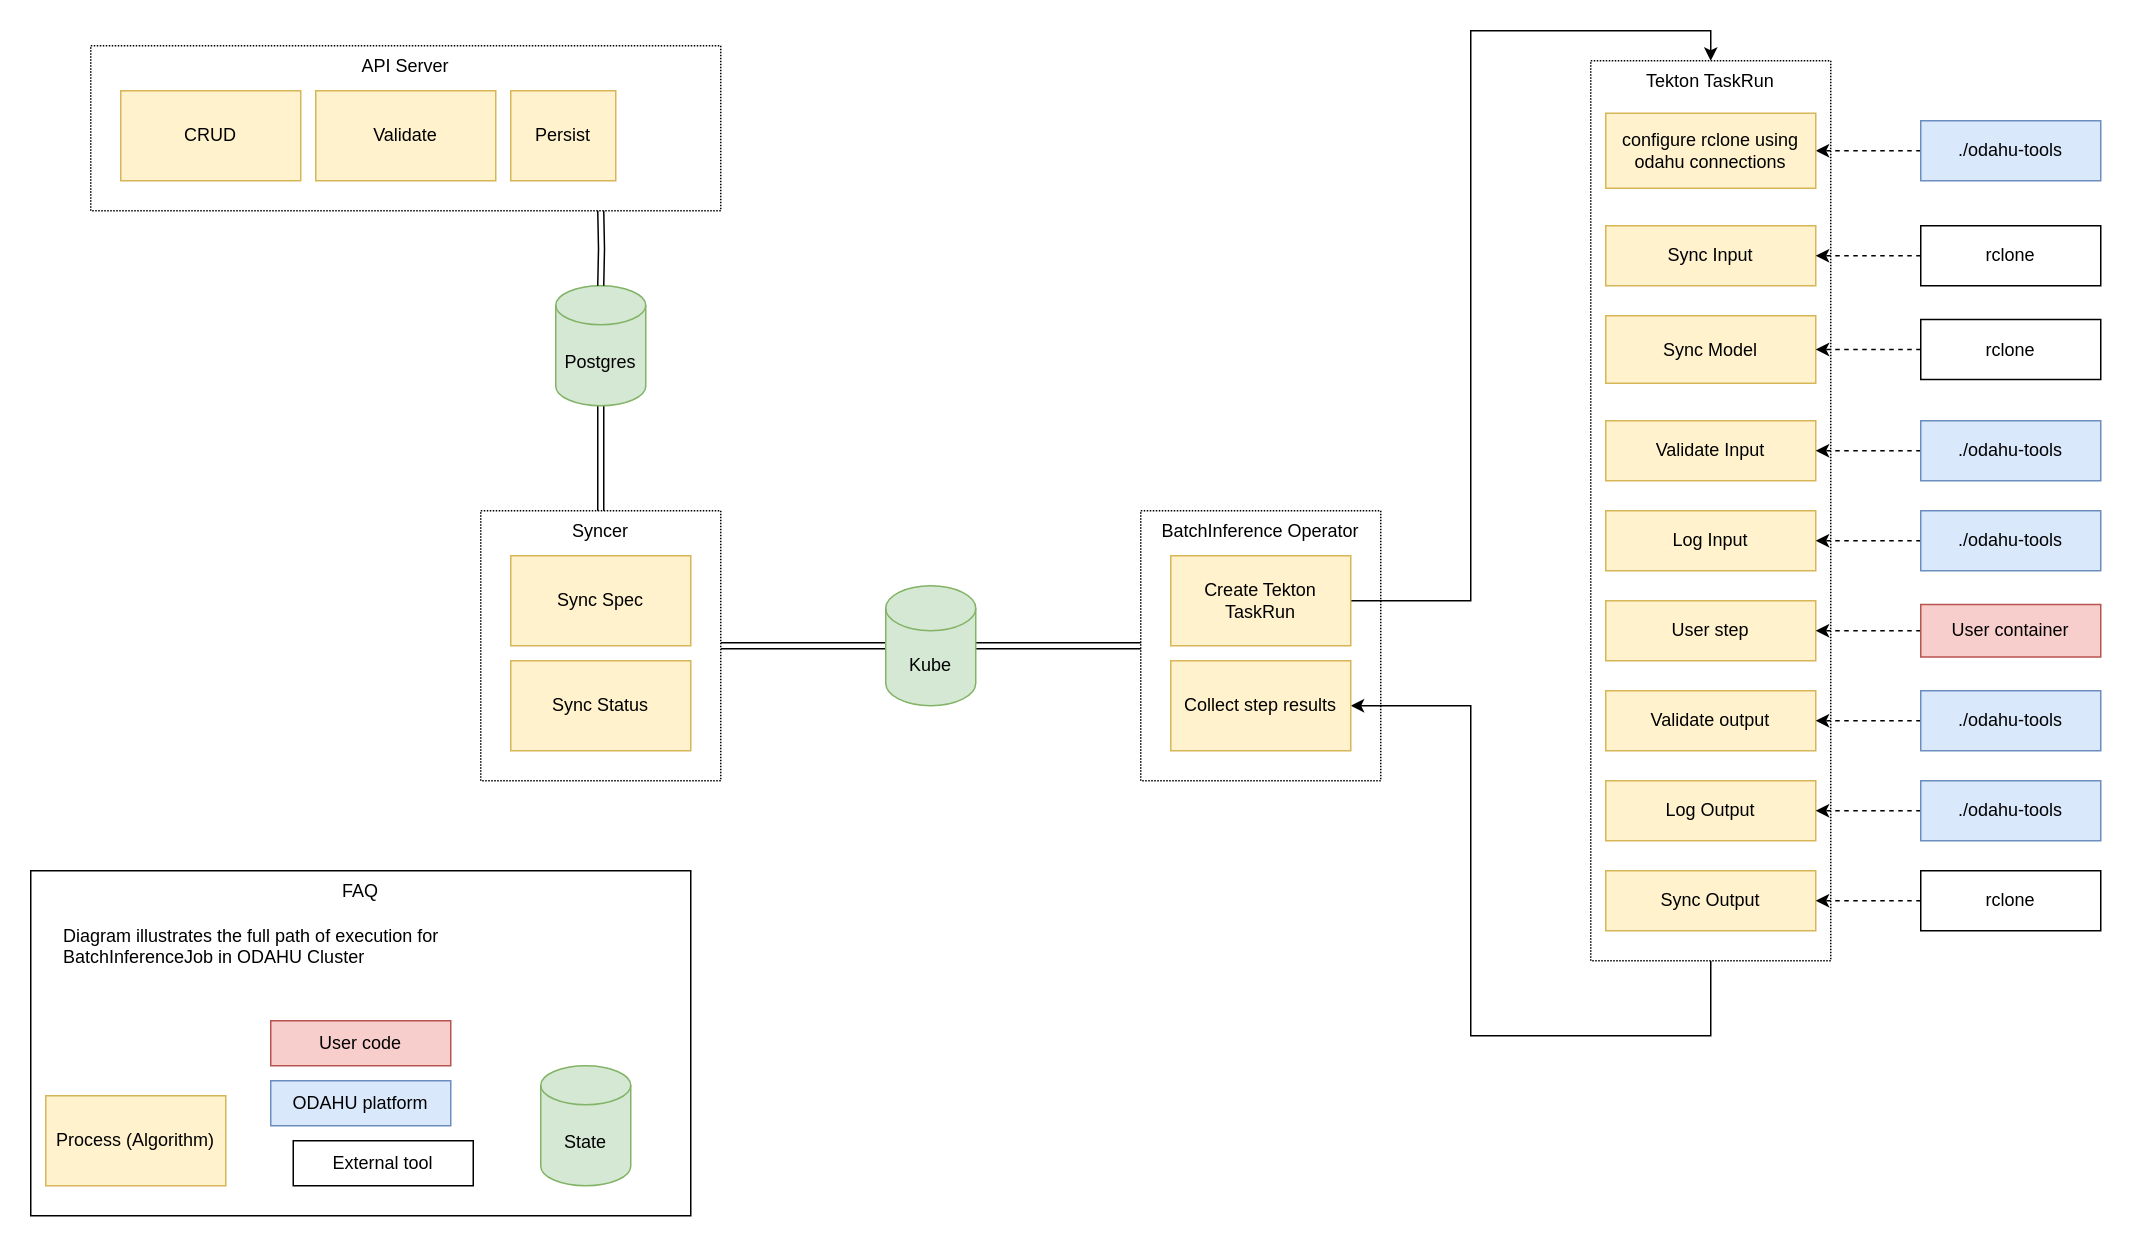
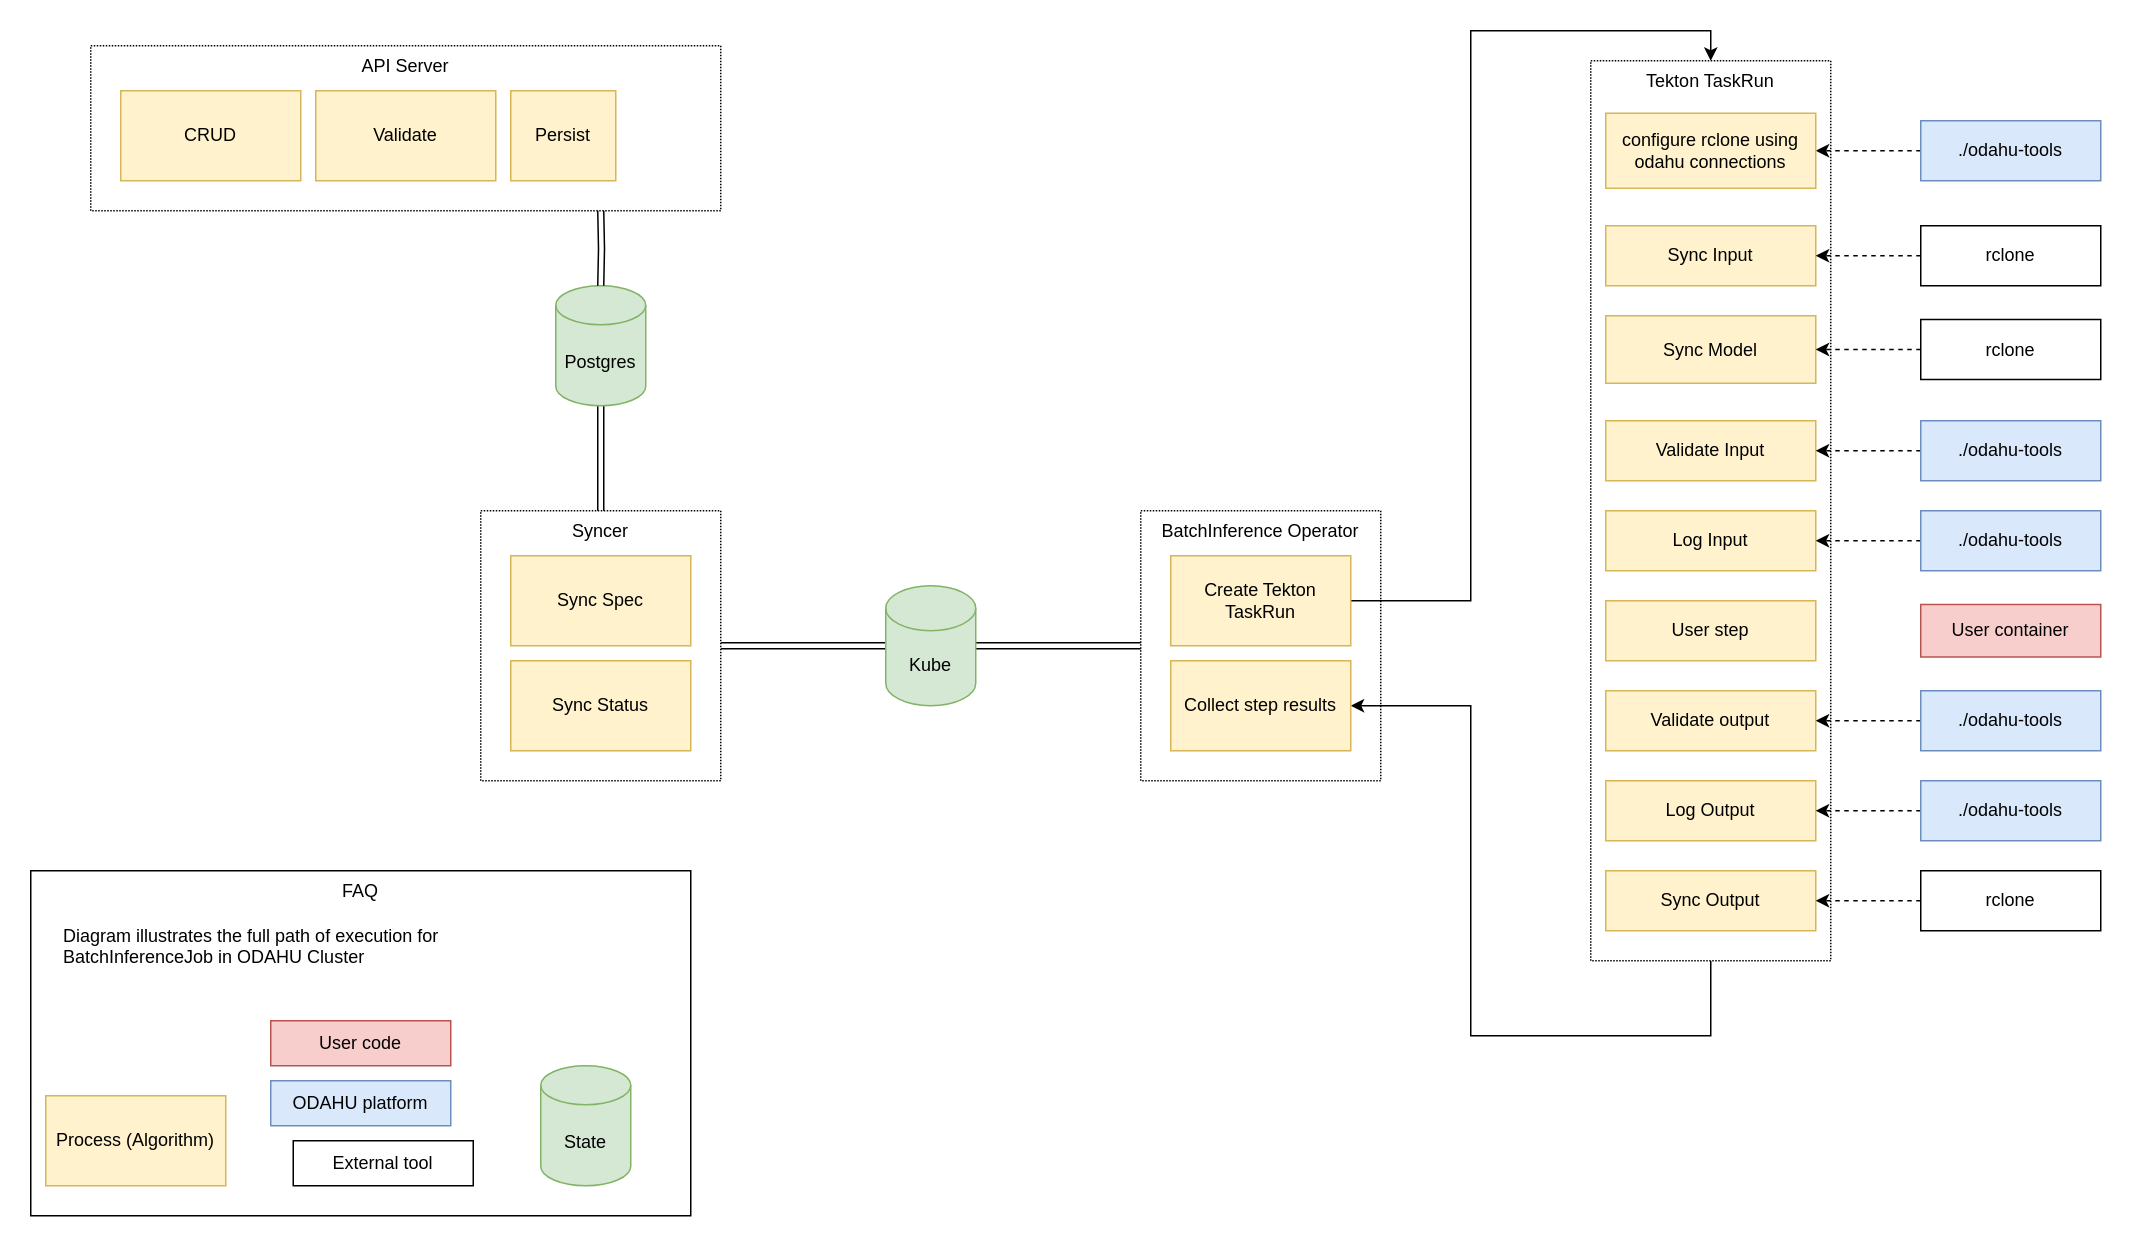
(1874, 631) -> none
